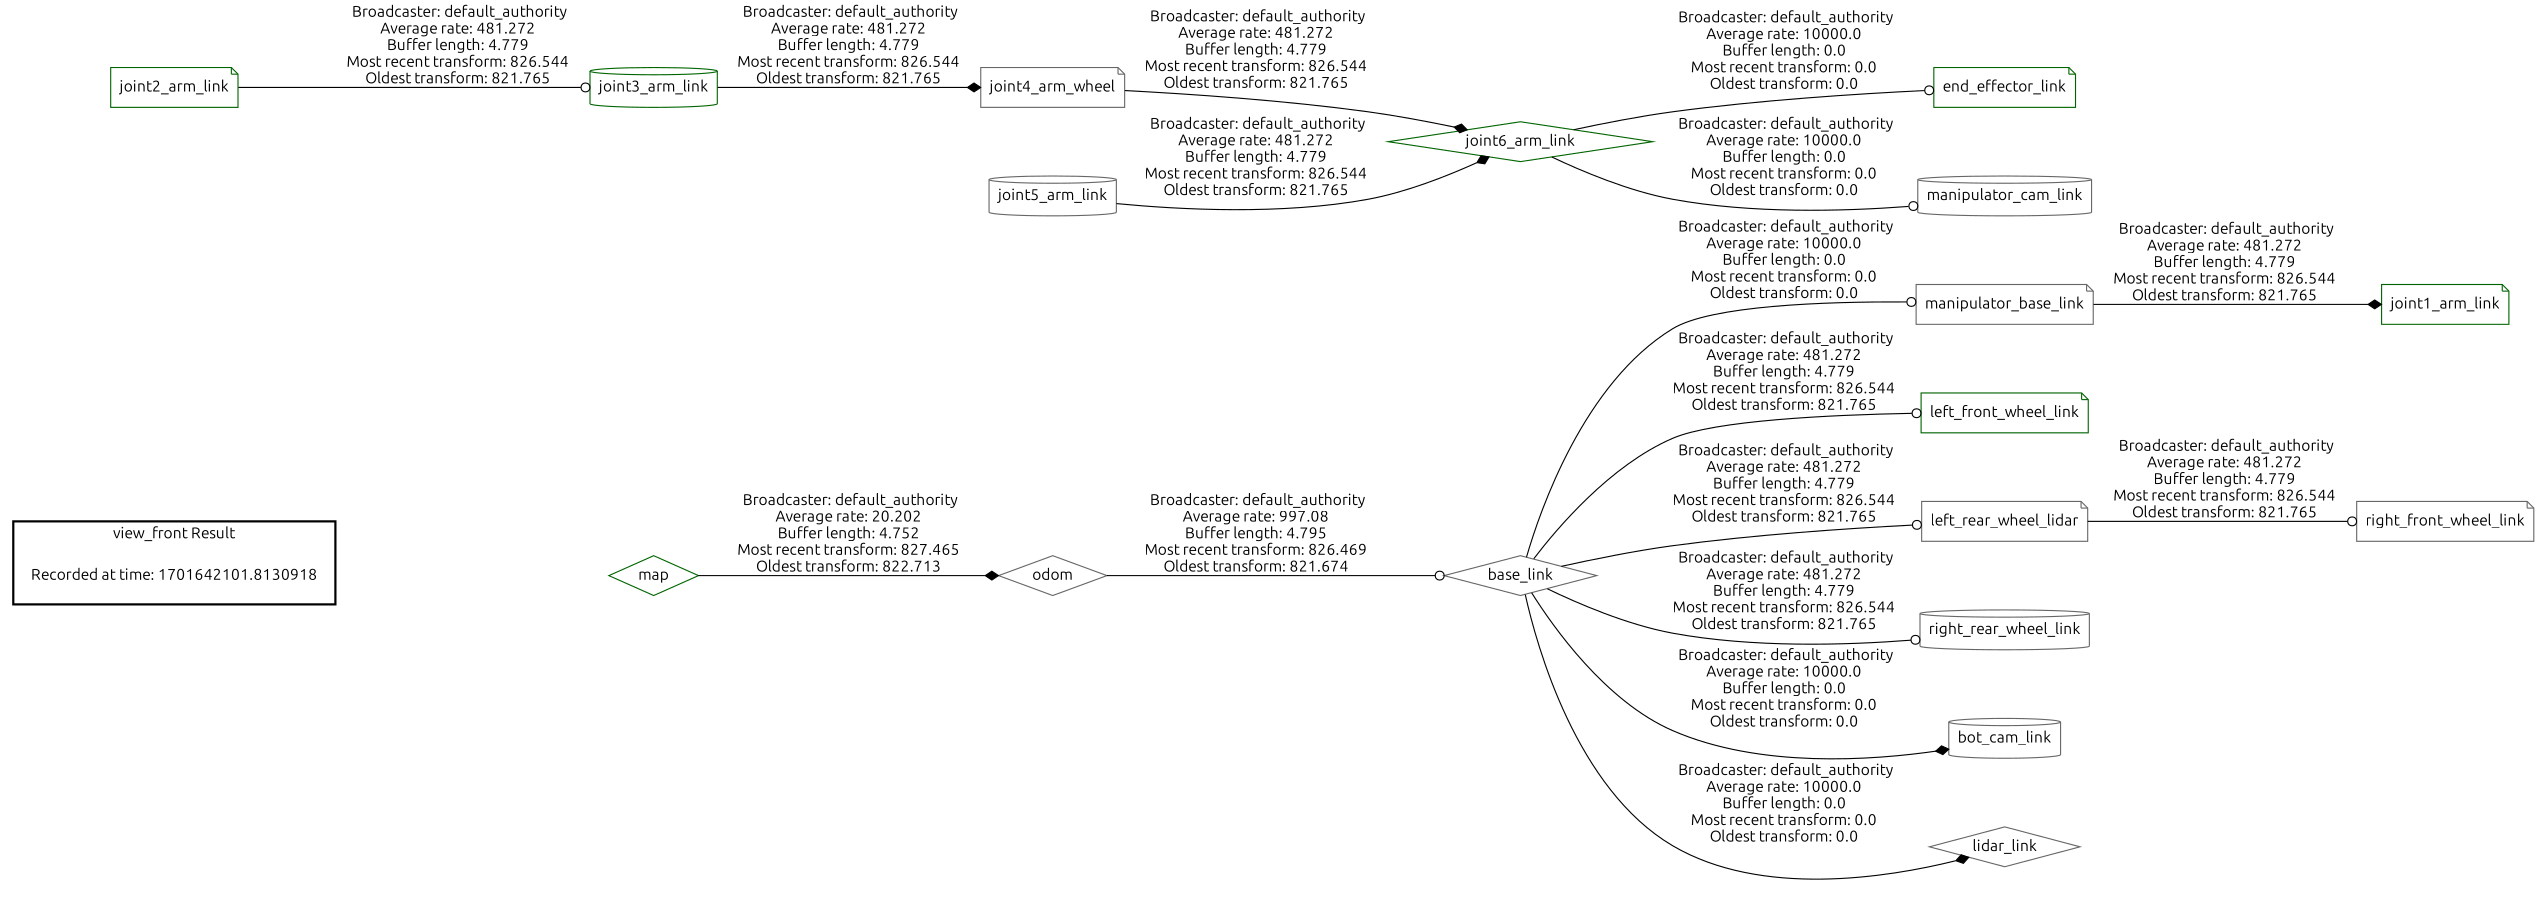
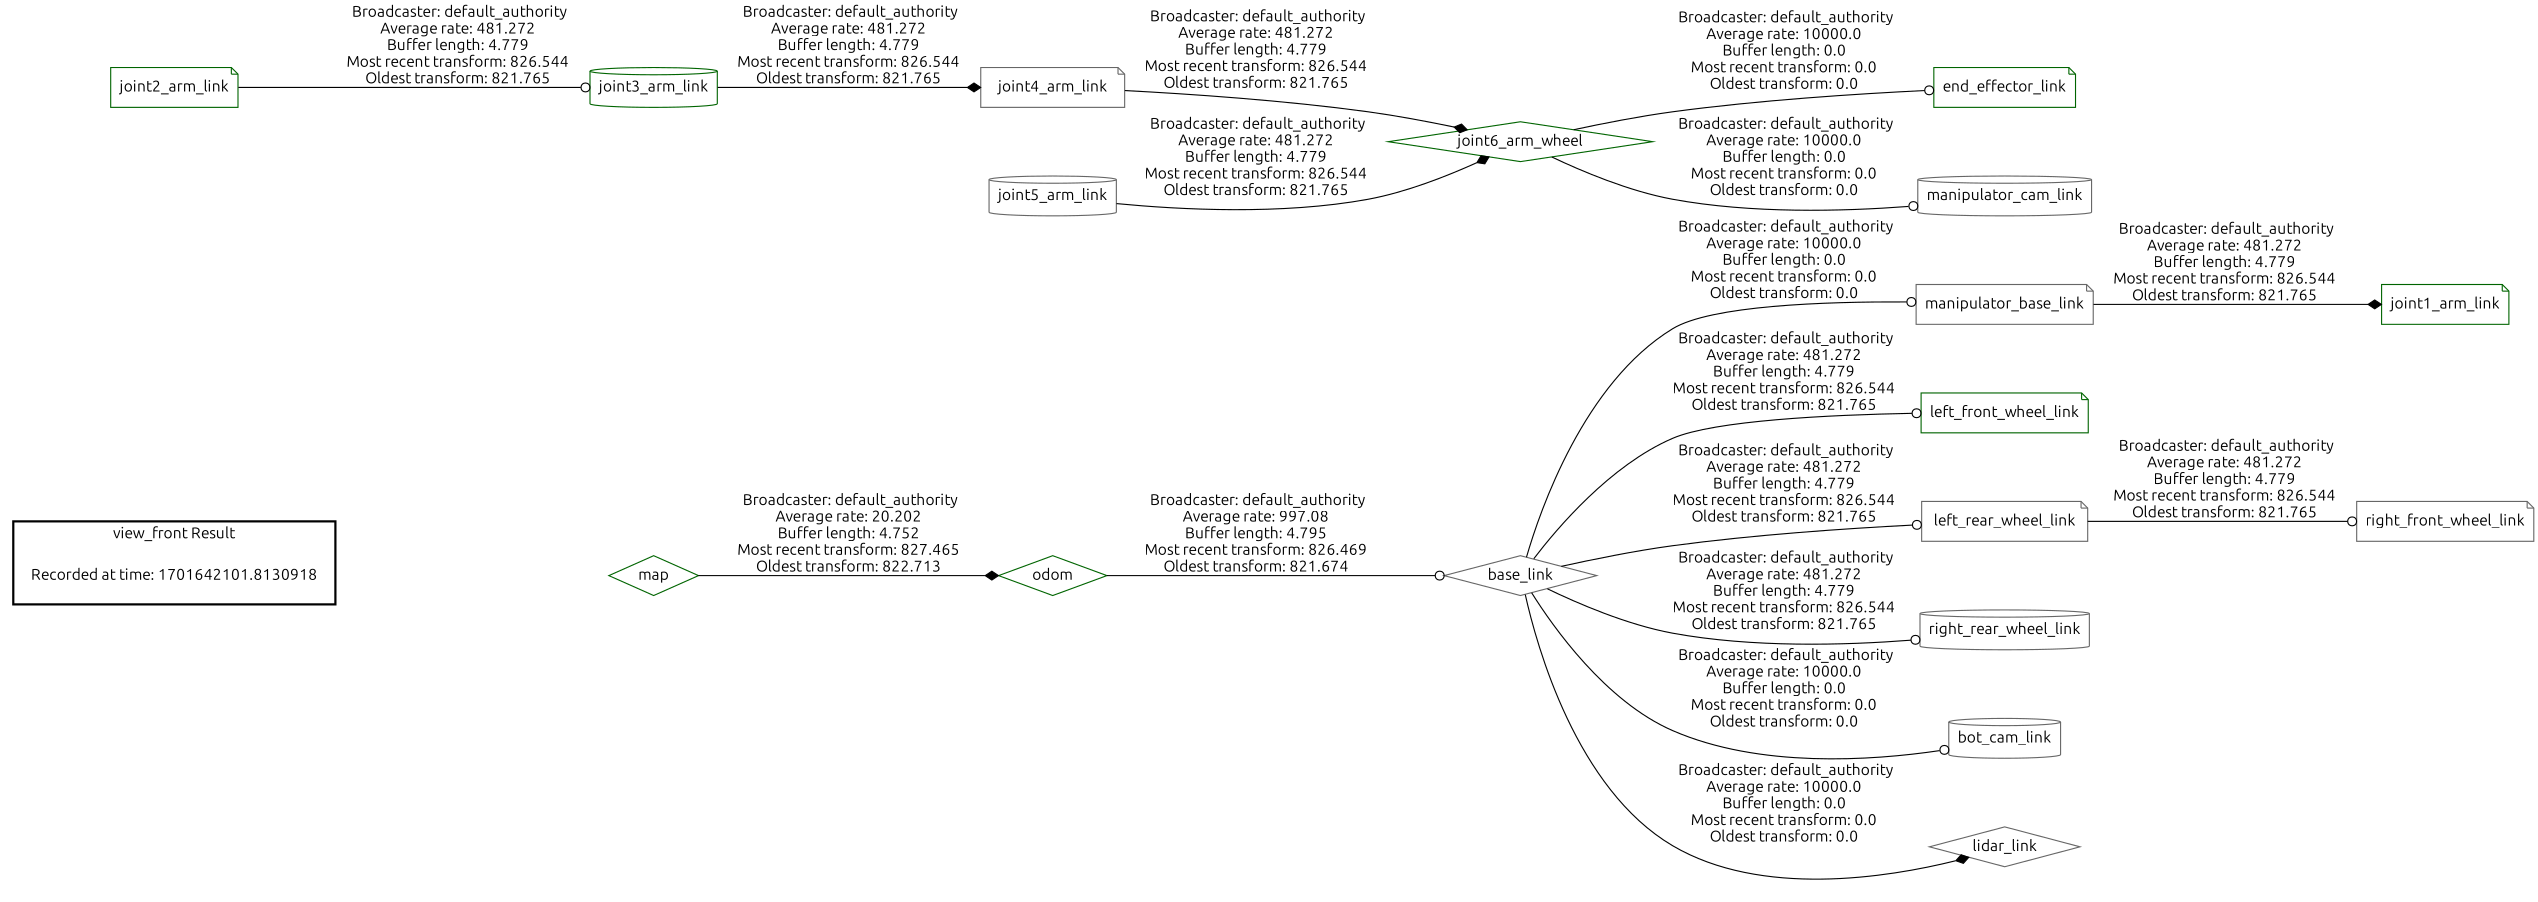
(1053, 87) -> (1053, 87)
(1520, 142) -> (1520, 142)
(2005, 521) -> (2005, 521)
(1053, 576) -> (1053, 576)
(1706, 743) -> (1706, 743)
